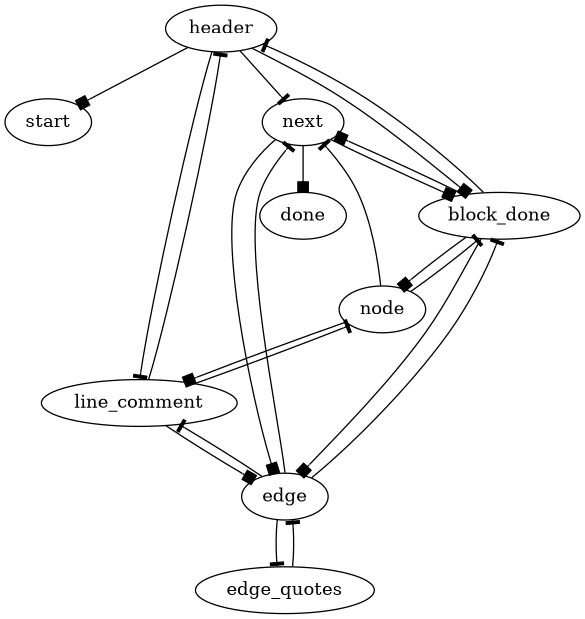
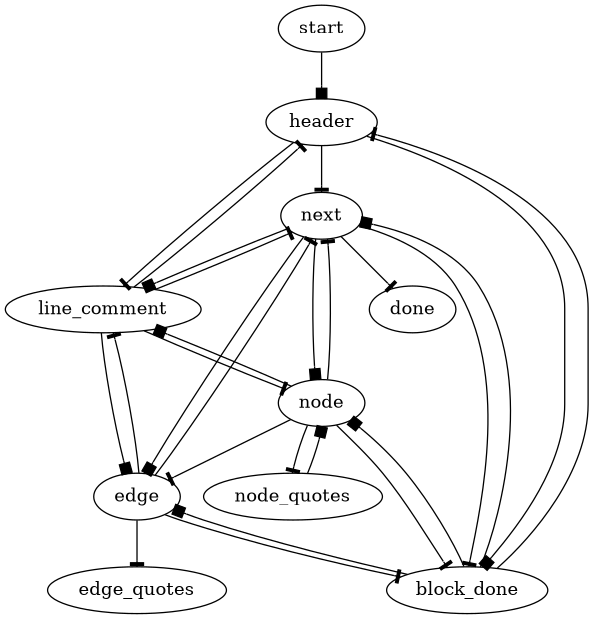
(139, 73) -> (322, 69)
(303, 163) -> (364, 260)
(386, 166) -> (483, 363)
none -> (222, 255)
none -> (221, 263)
none -> (313, 302)
none -> (293, 497)
(294, 546) -> (232, 448)
